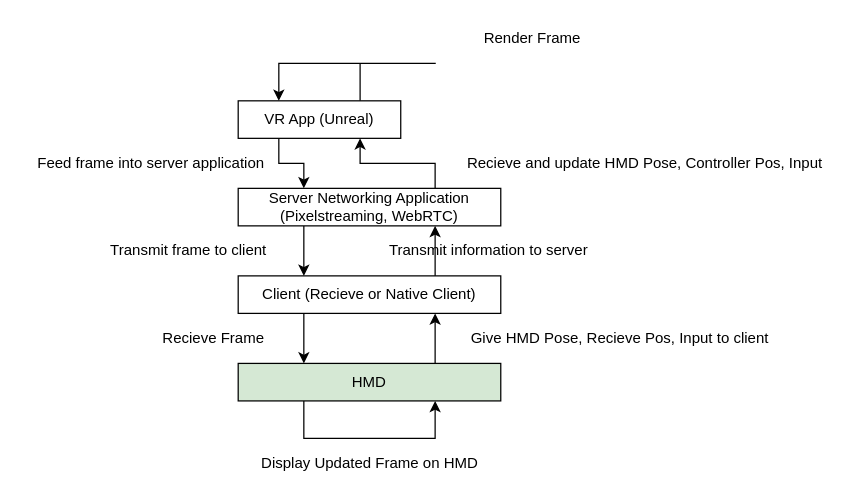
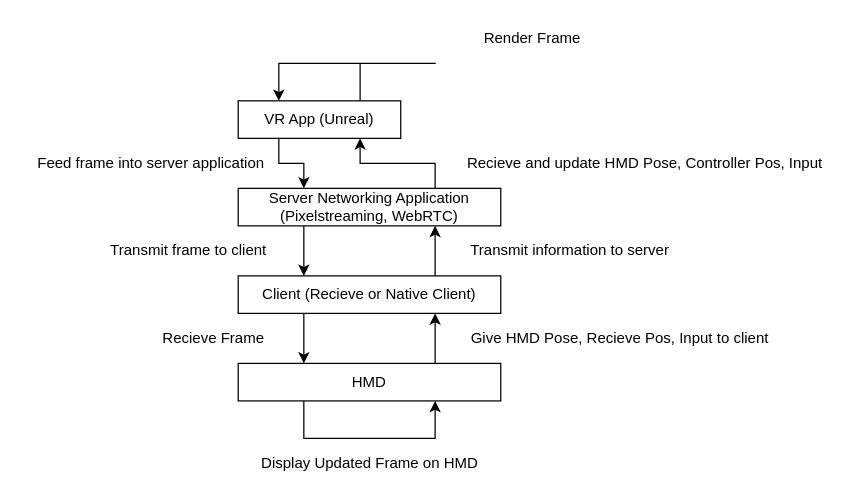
(488, 251) -> (569, 251)
(369, 382) -> (369, 382)
